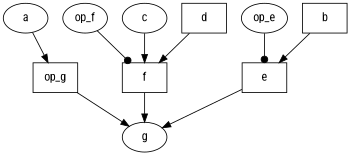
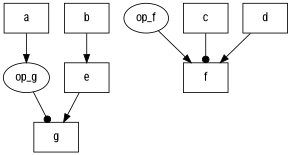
(26, 18) -> (26, 18)
(145, 18) -> (206, 18)
(264, 18) -> none
(111, 44) -> (172, 44)
(145, 44) -> (206, 45)
(55, 78) -> (26, 78)
(145, 103) -> none
(100, 107) -> (40, 104)
(145, 137) -> (56, 137)
